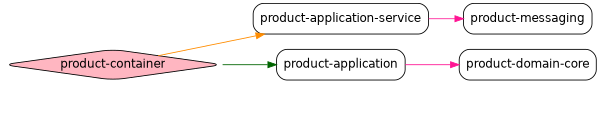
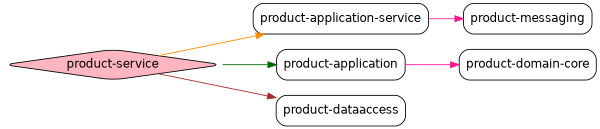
(113, 65) -> (113, 65)
none -> (341, 111)
